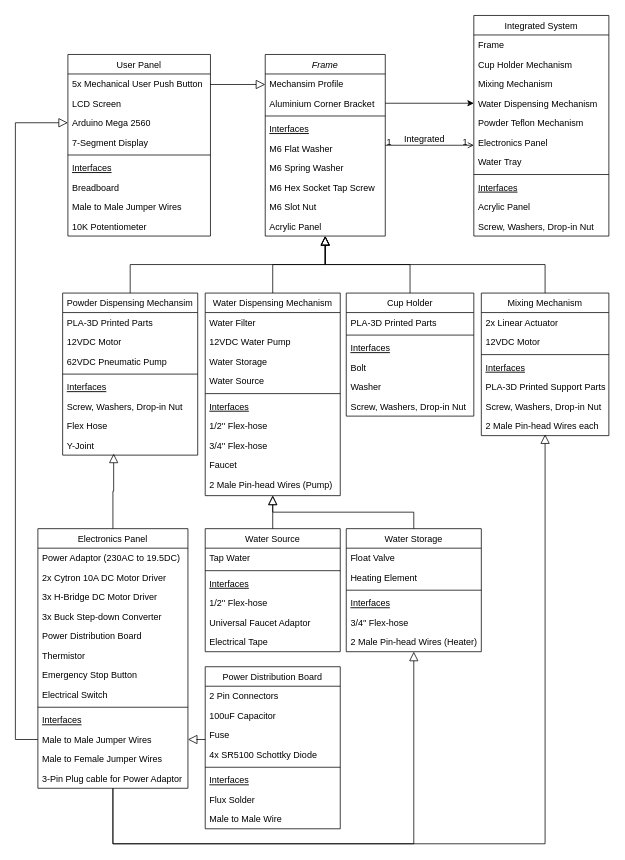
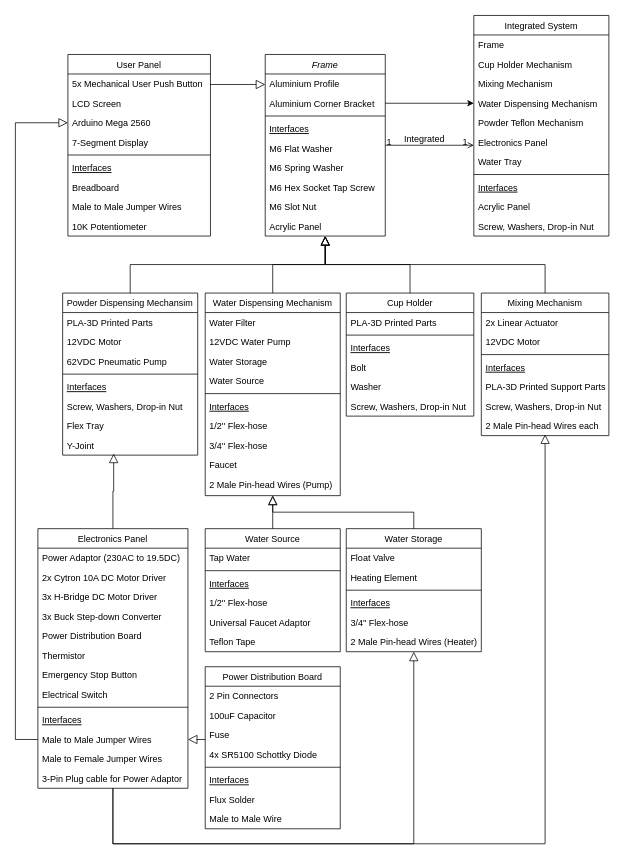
(307, 84) -> (305, 84)
(87, 426) -> (87, 426)
(242, 642) -> (235, 642)
